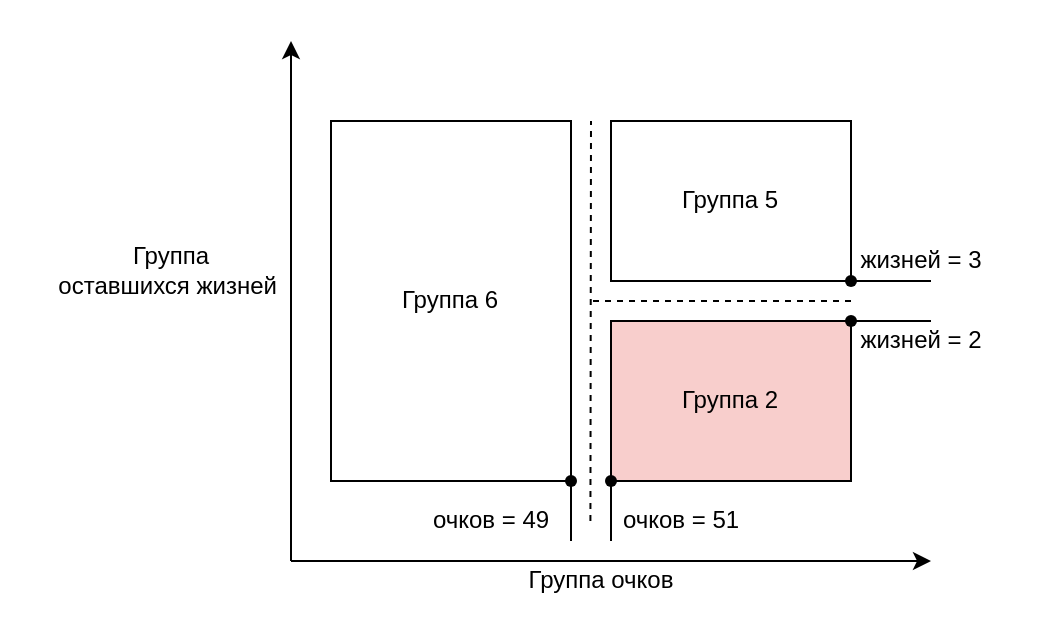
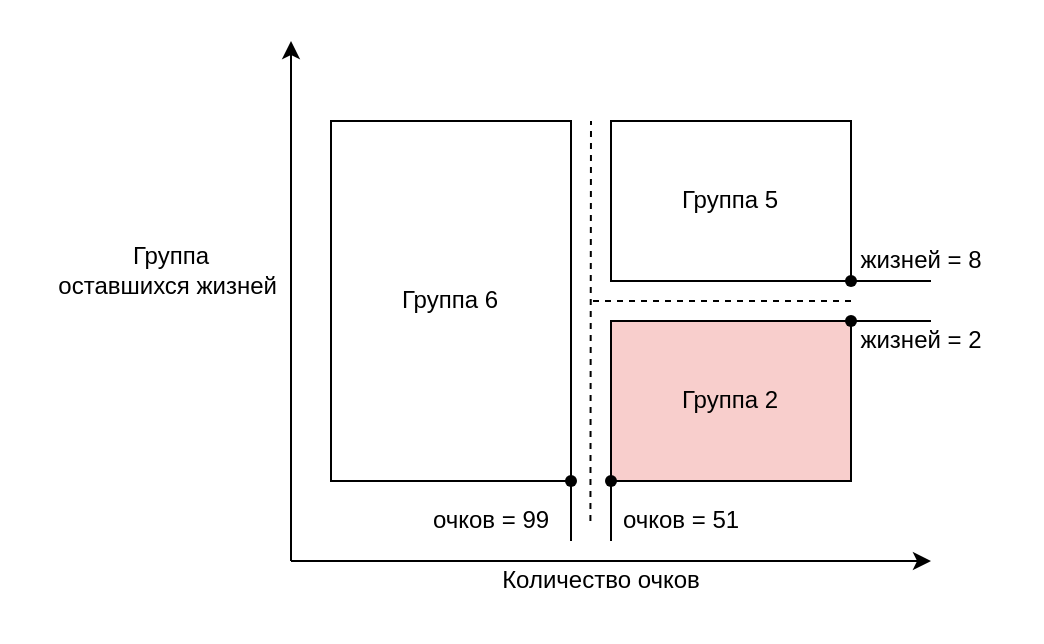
(922, 261) -> (922, 261)
(492, 521) -> (492, 521)
(602, 581) -> (602, 581)
